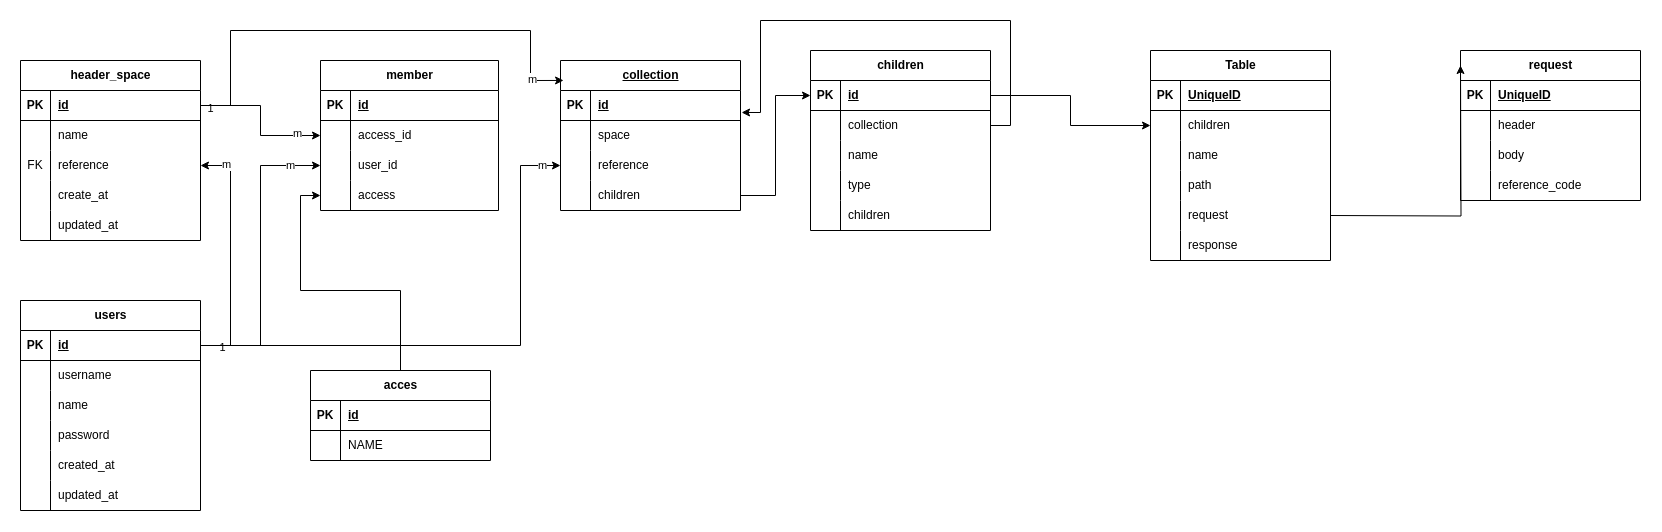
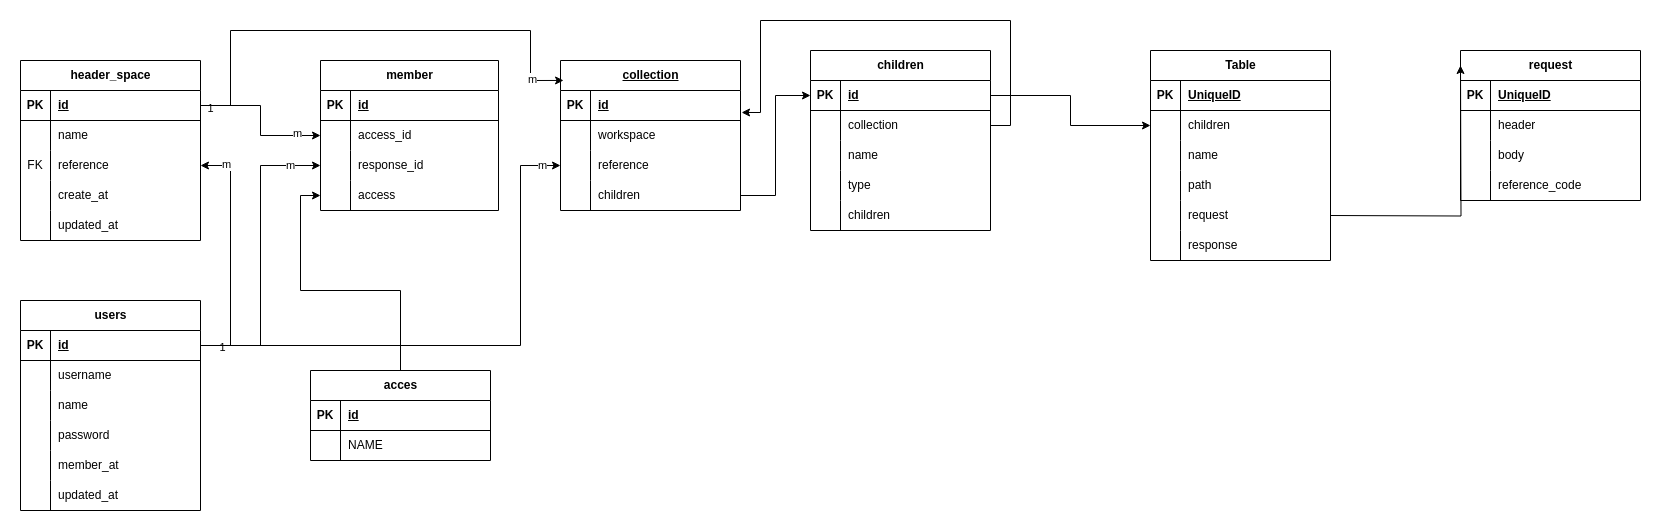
(615, 136) -> (629, 136)
(380, 166) -> (394, 166)
(92, 466) -> (89, 466)
